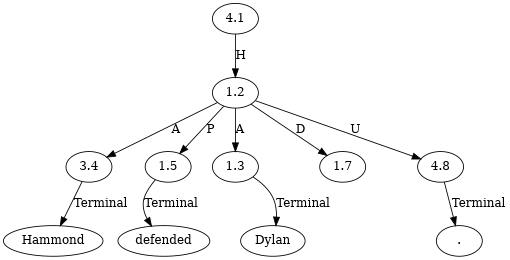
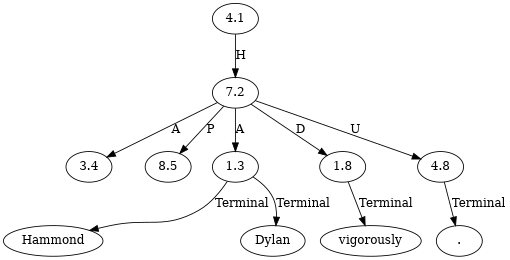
(235, 93) -> (235, 93)
(168, 167) -> (168, 167)
(343, 167) -> (343, 167)
(73, 200) -> (170, 221)
(164, 241) -> none
none -> (371, 241)
